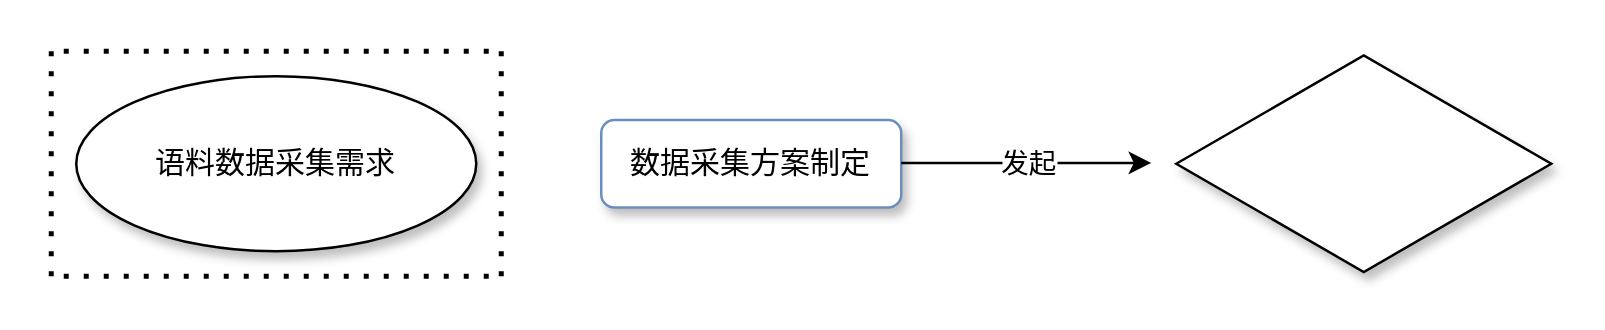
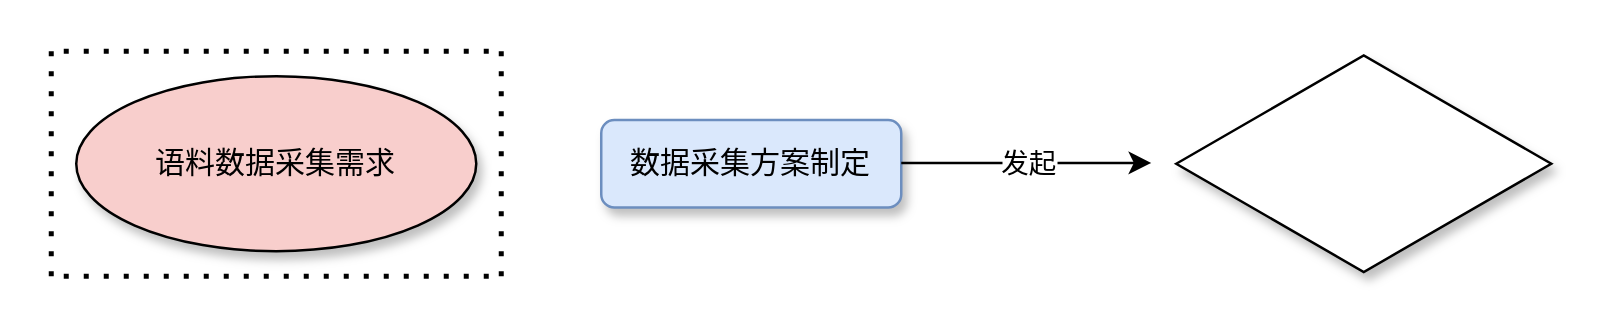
(276, 164) -> (276, 164)
(751, 164) -> (751, 164)
